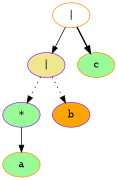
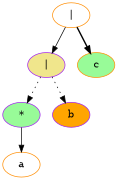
(21, 165) -> (21, 165)
